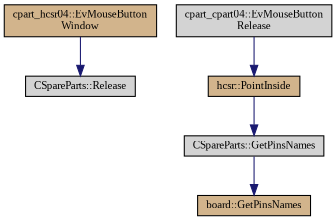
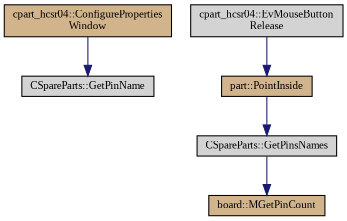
(80, 21) -> (88, 21)
(254, 21) -> (267, 21)
(80, 86) -> (88, 86)
(254, 86) -> (267, 86)
(254, 206) -> (267, 206)
